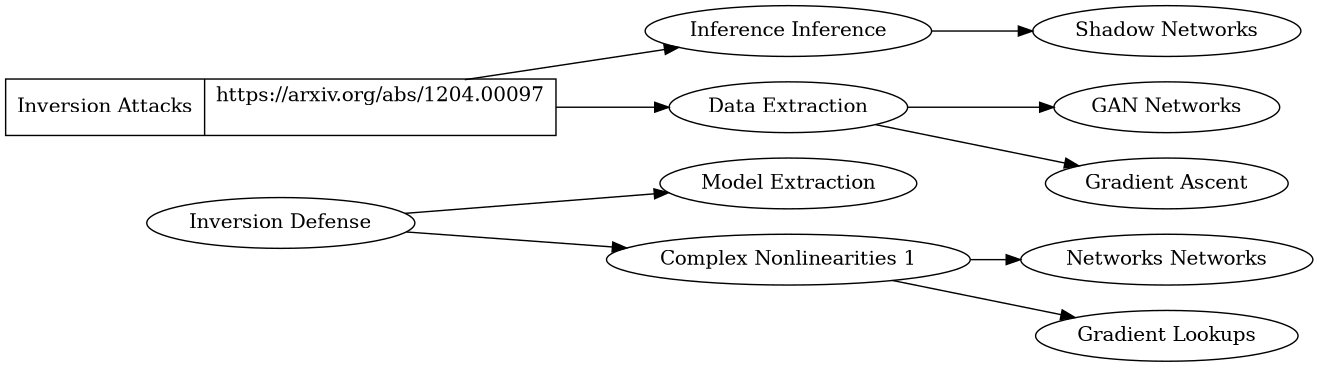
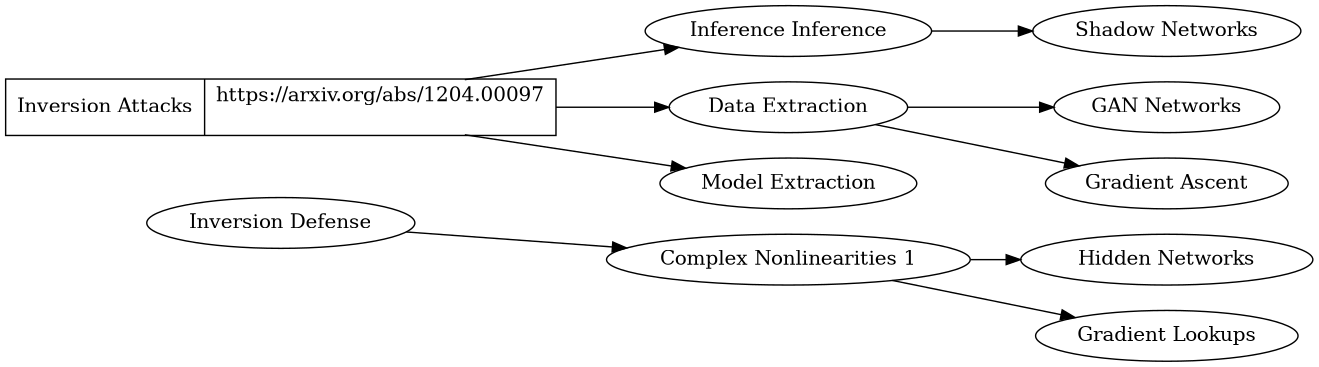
(530, 204) -> (568, 150)
(1167, 260) -> (1167, 260)
